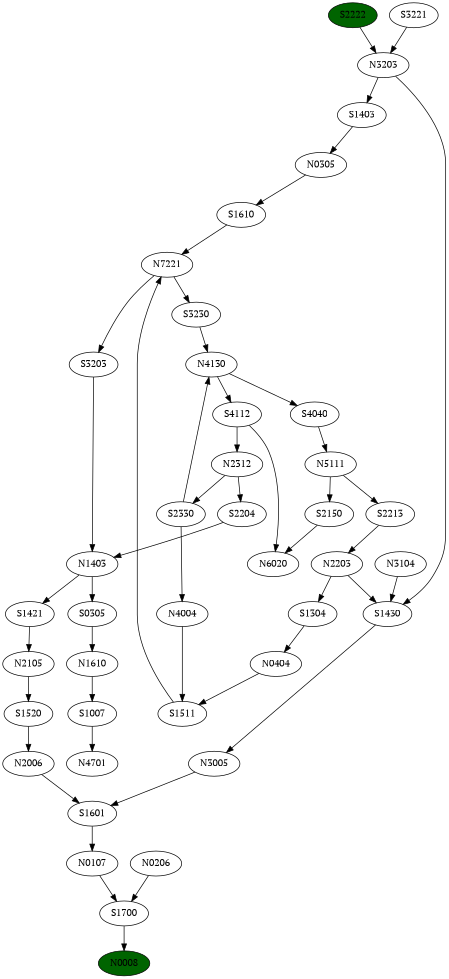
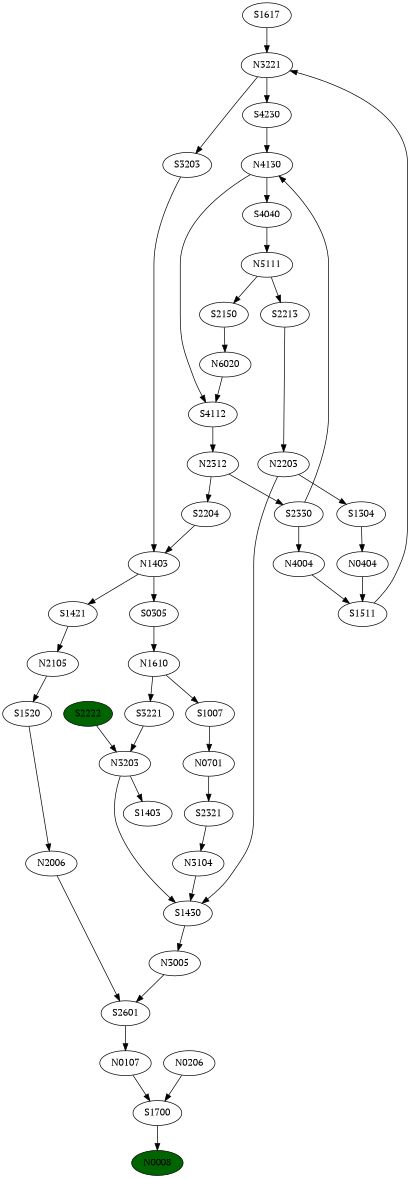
(321, 165) -> none
(241, 215) -> (267, 15)
(167, 265) -> (267, 65)
(196, 315) -> (267, 115)
(277, 481) -> (220, 386)
none -> (152, 685)
(92, 764) -> (209, 764)
(92, 814) -> (126, 1013)
none -> (209, 814)
